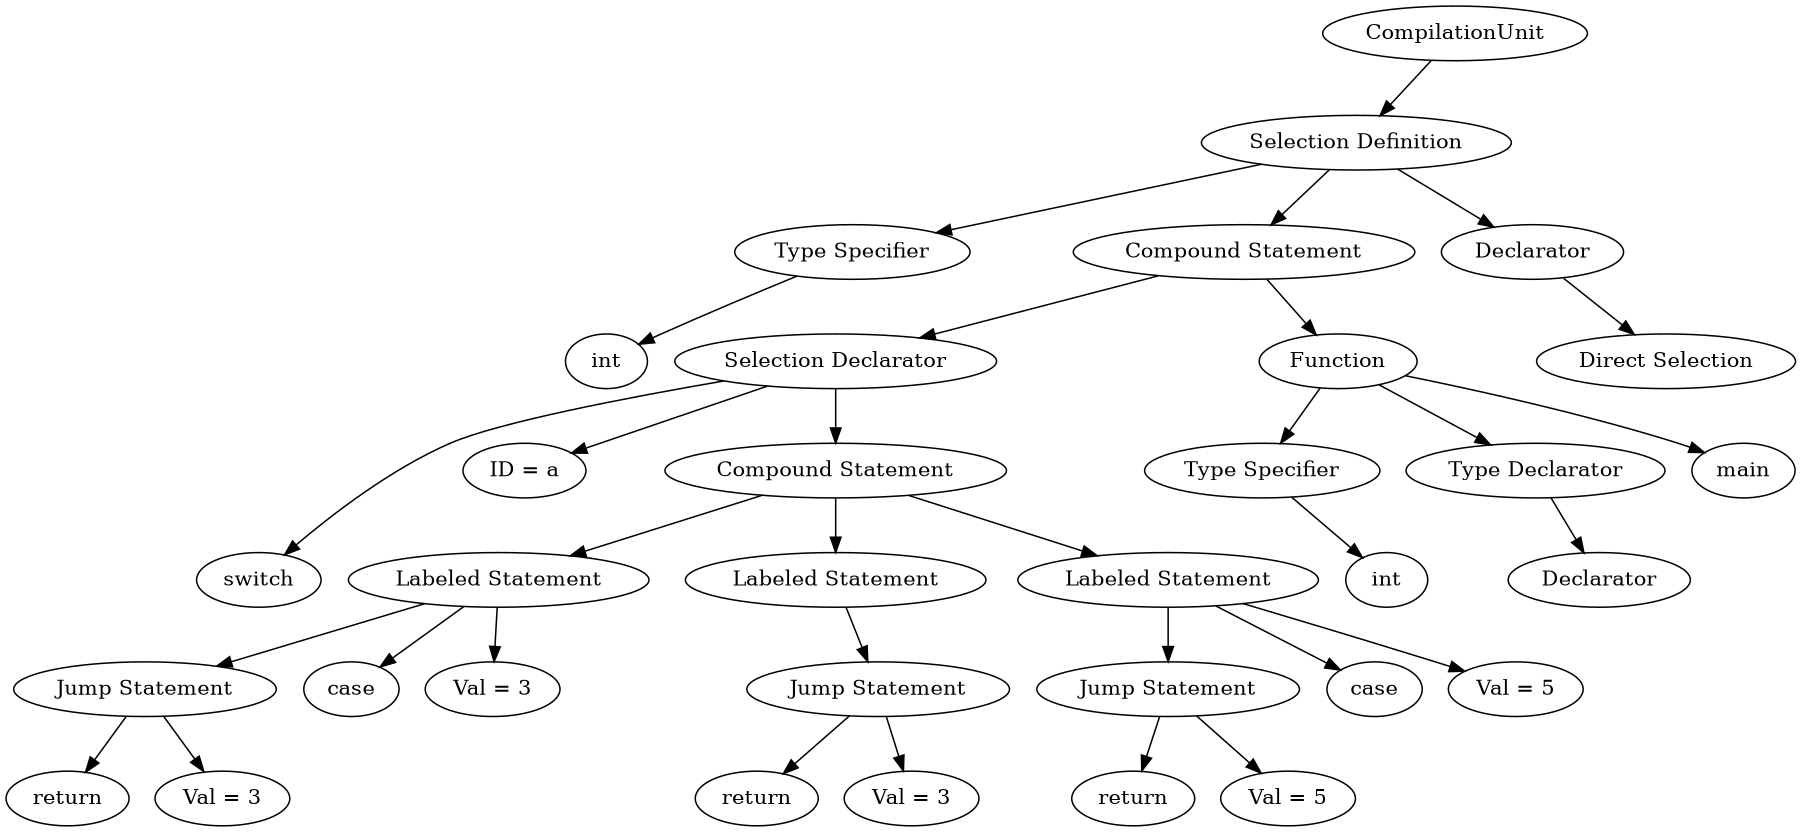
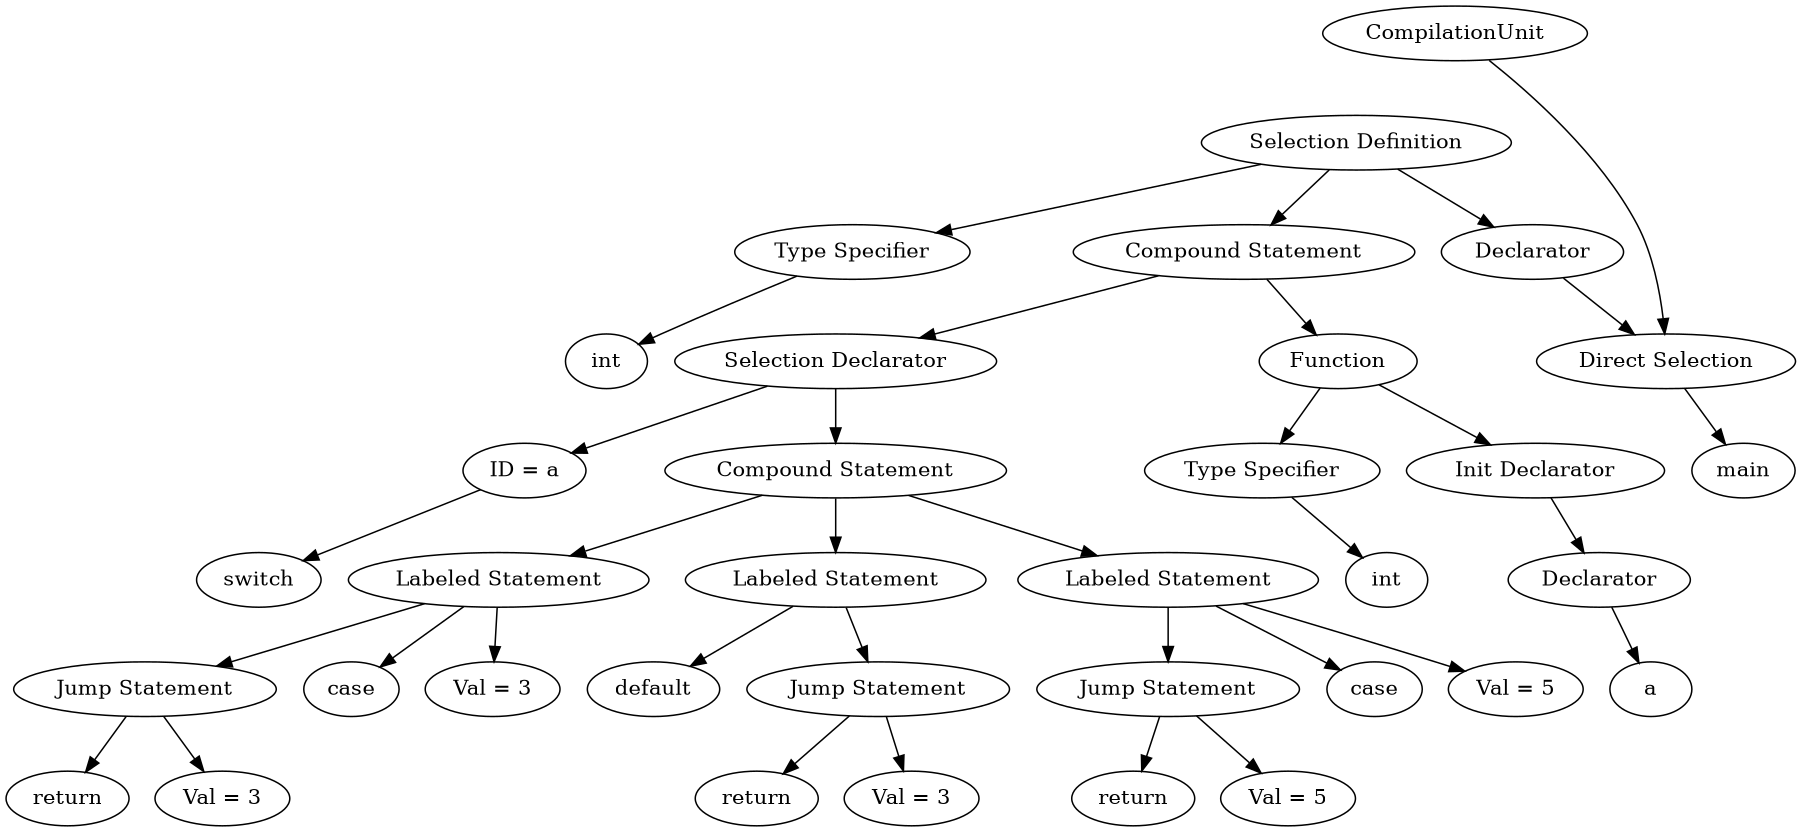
(1411, 82) -> (1603, 173)
(1549, 408) -> (1701, 410)
(496, 428) -> (399, 522)
(1536, 471) -> (1536, 471)
none -> (654, 689)
none -> (1651, 689)
